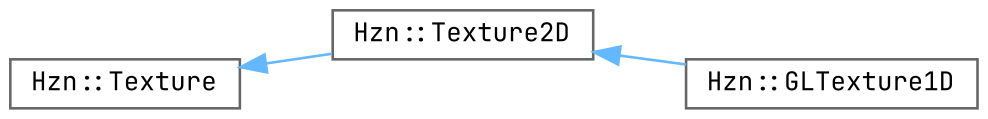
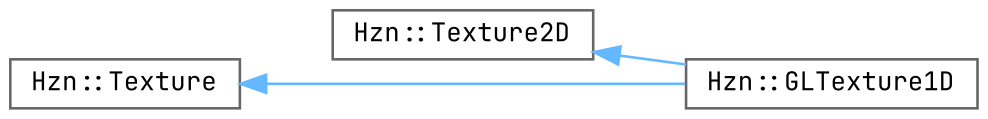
(299, 59) -> (476, 84)
